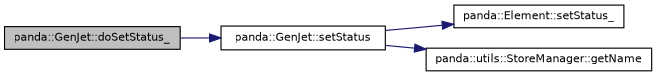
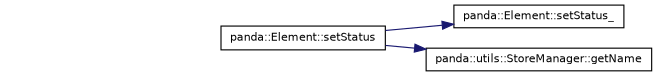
(92, 38) -> none
(303, 38) -> (303, 38)
